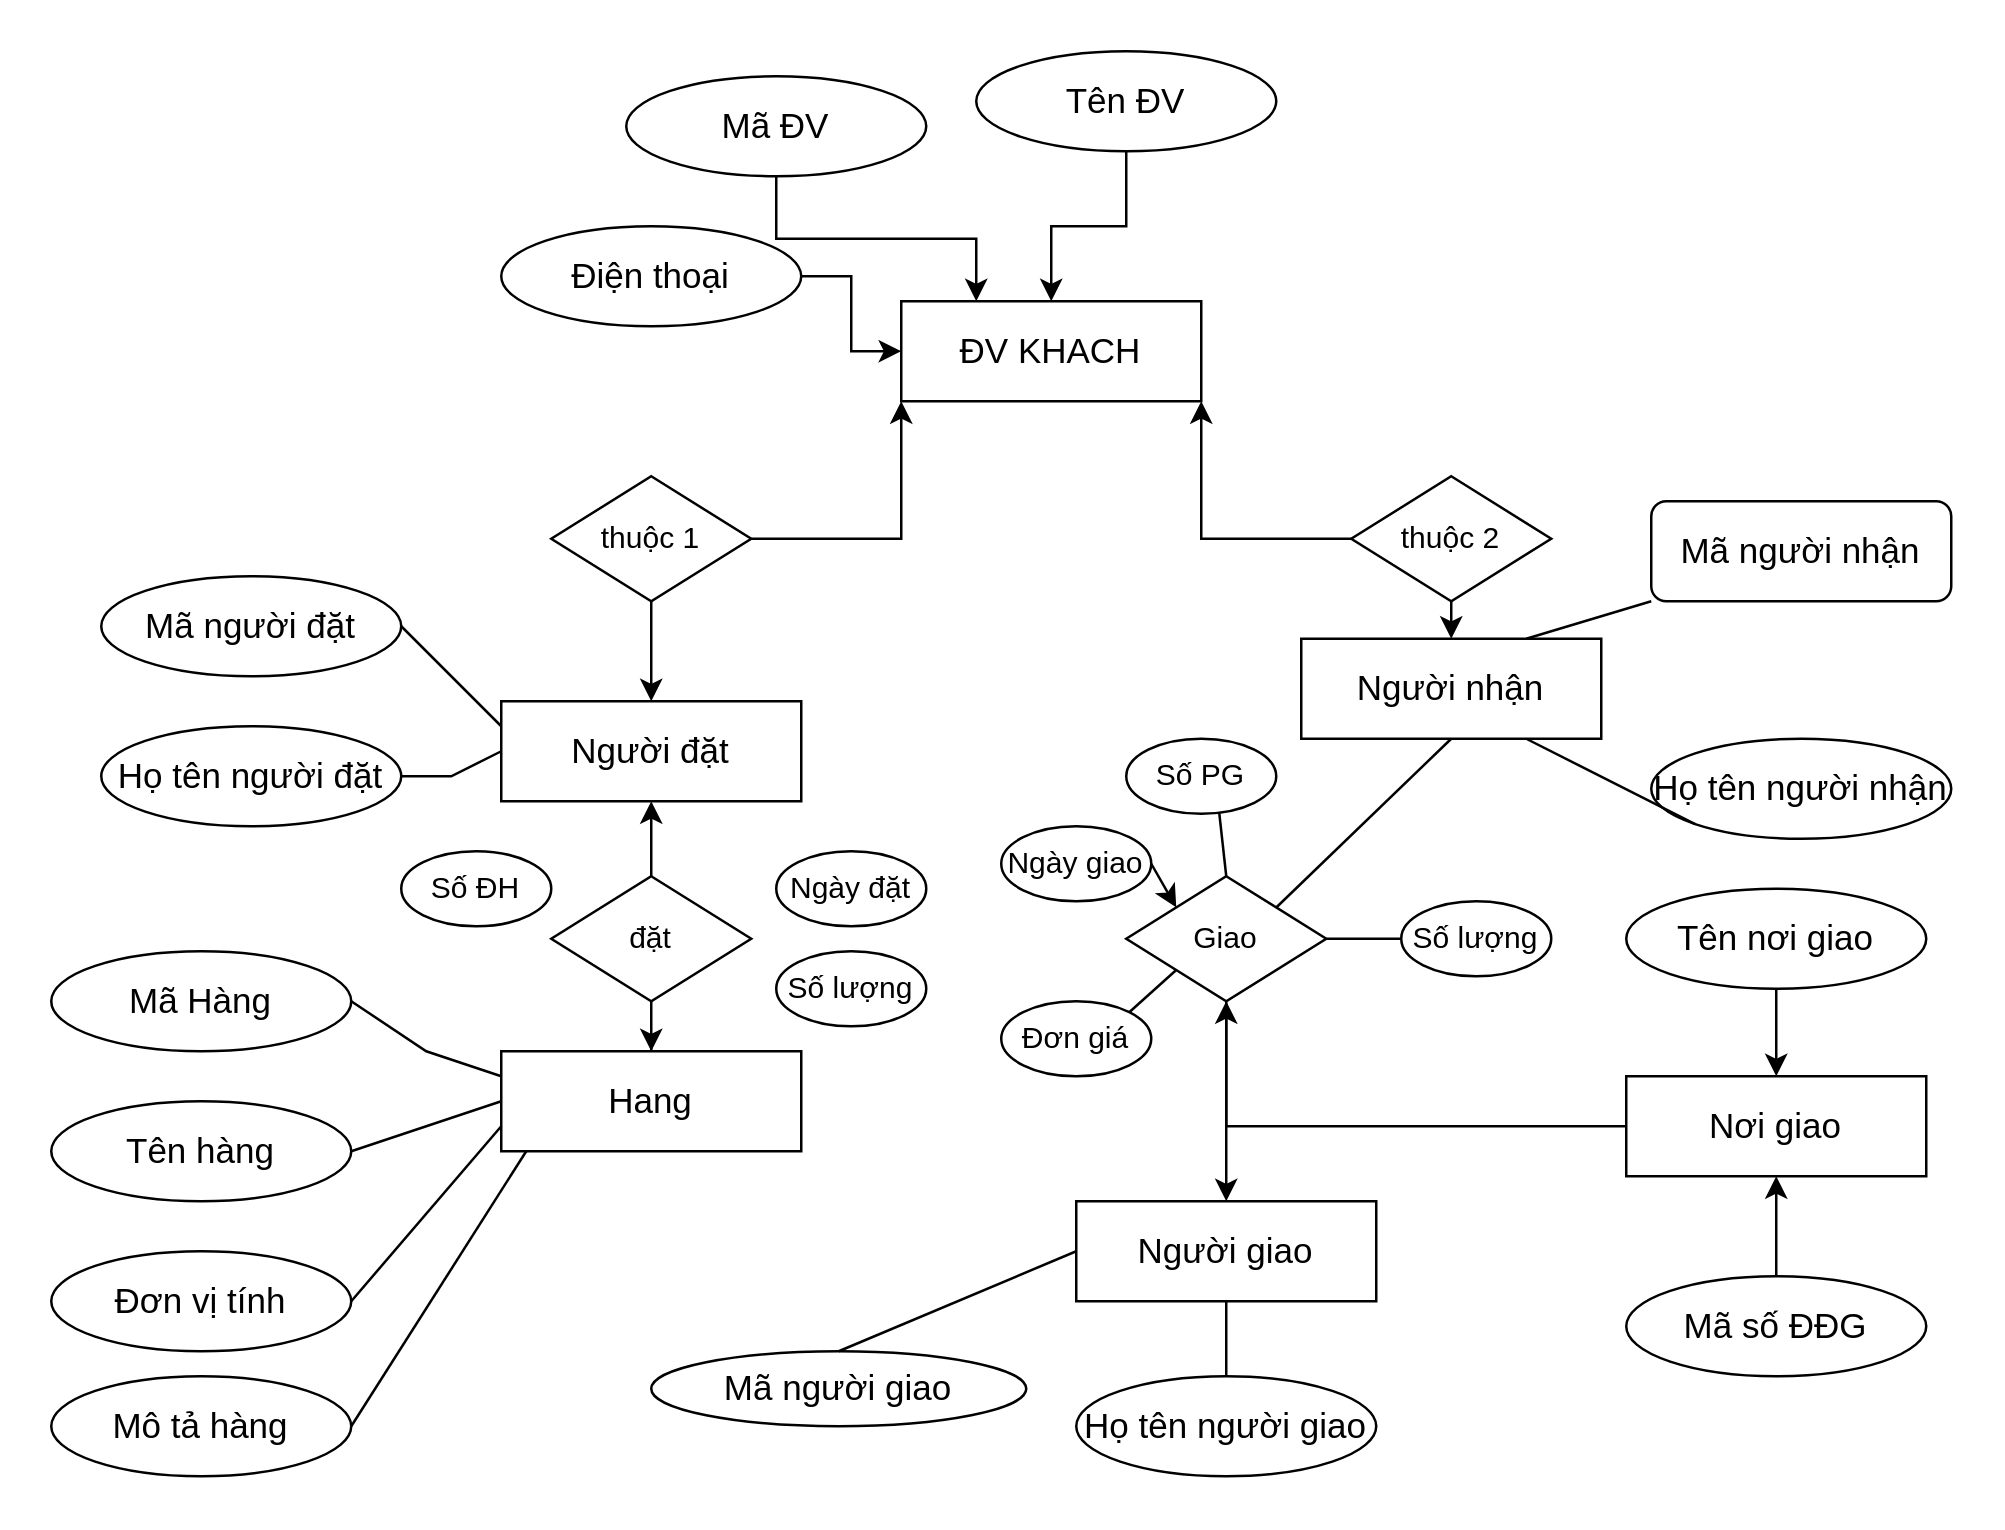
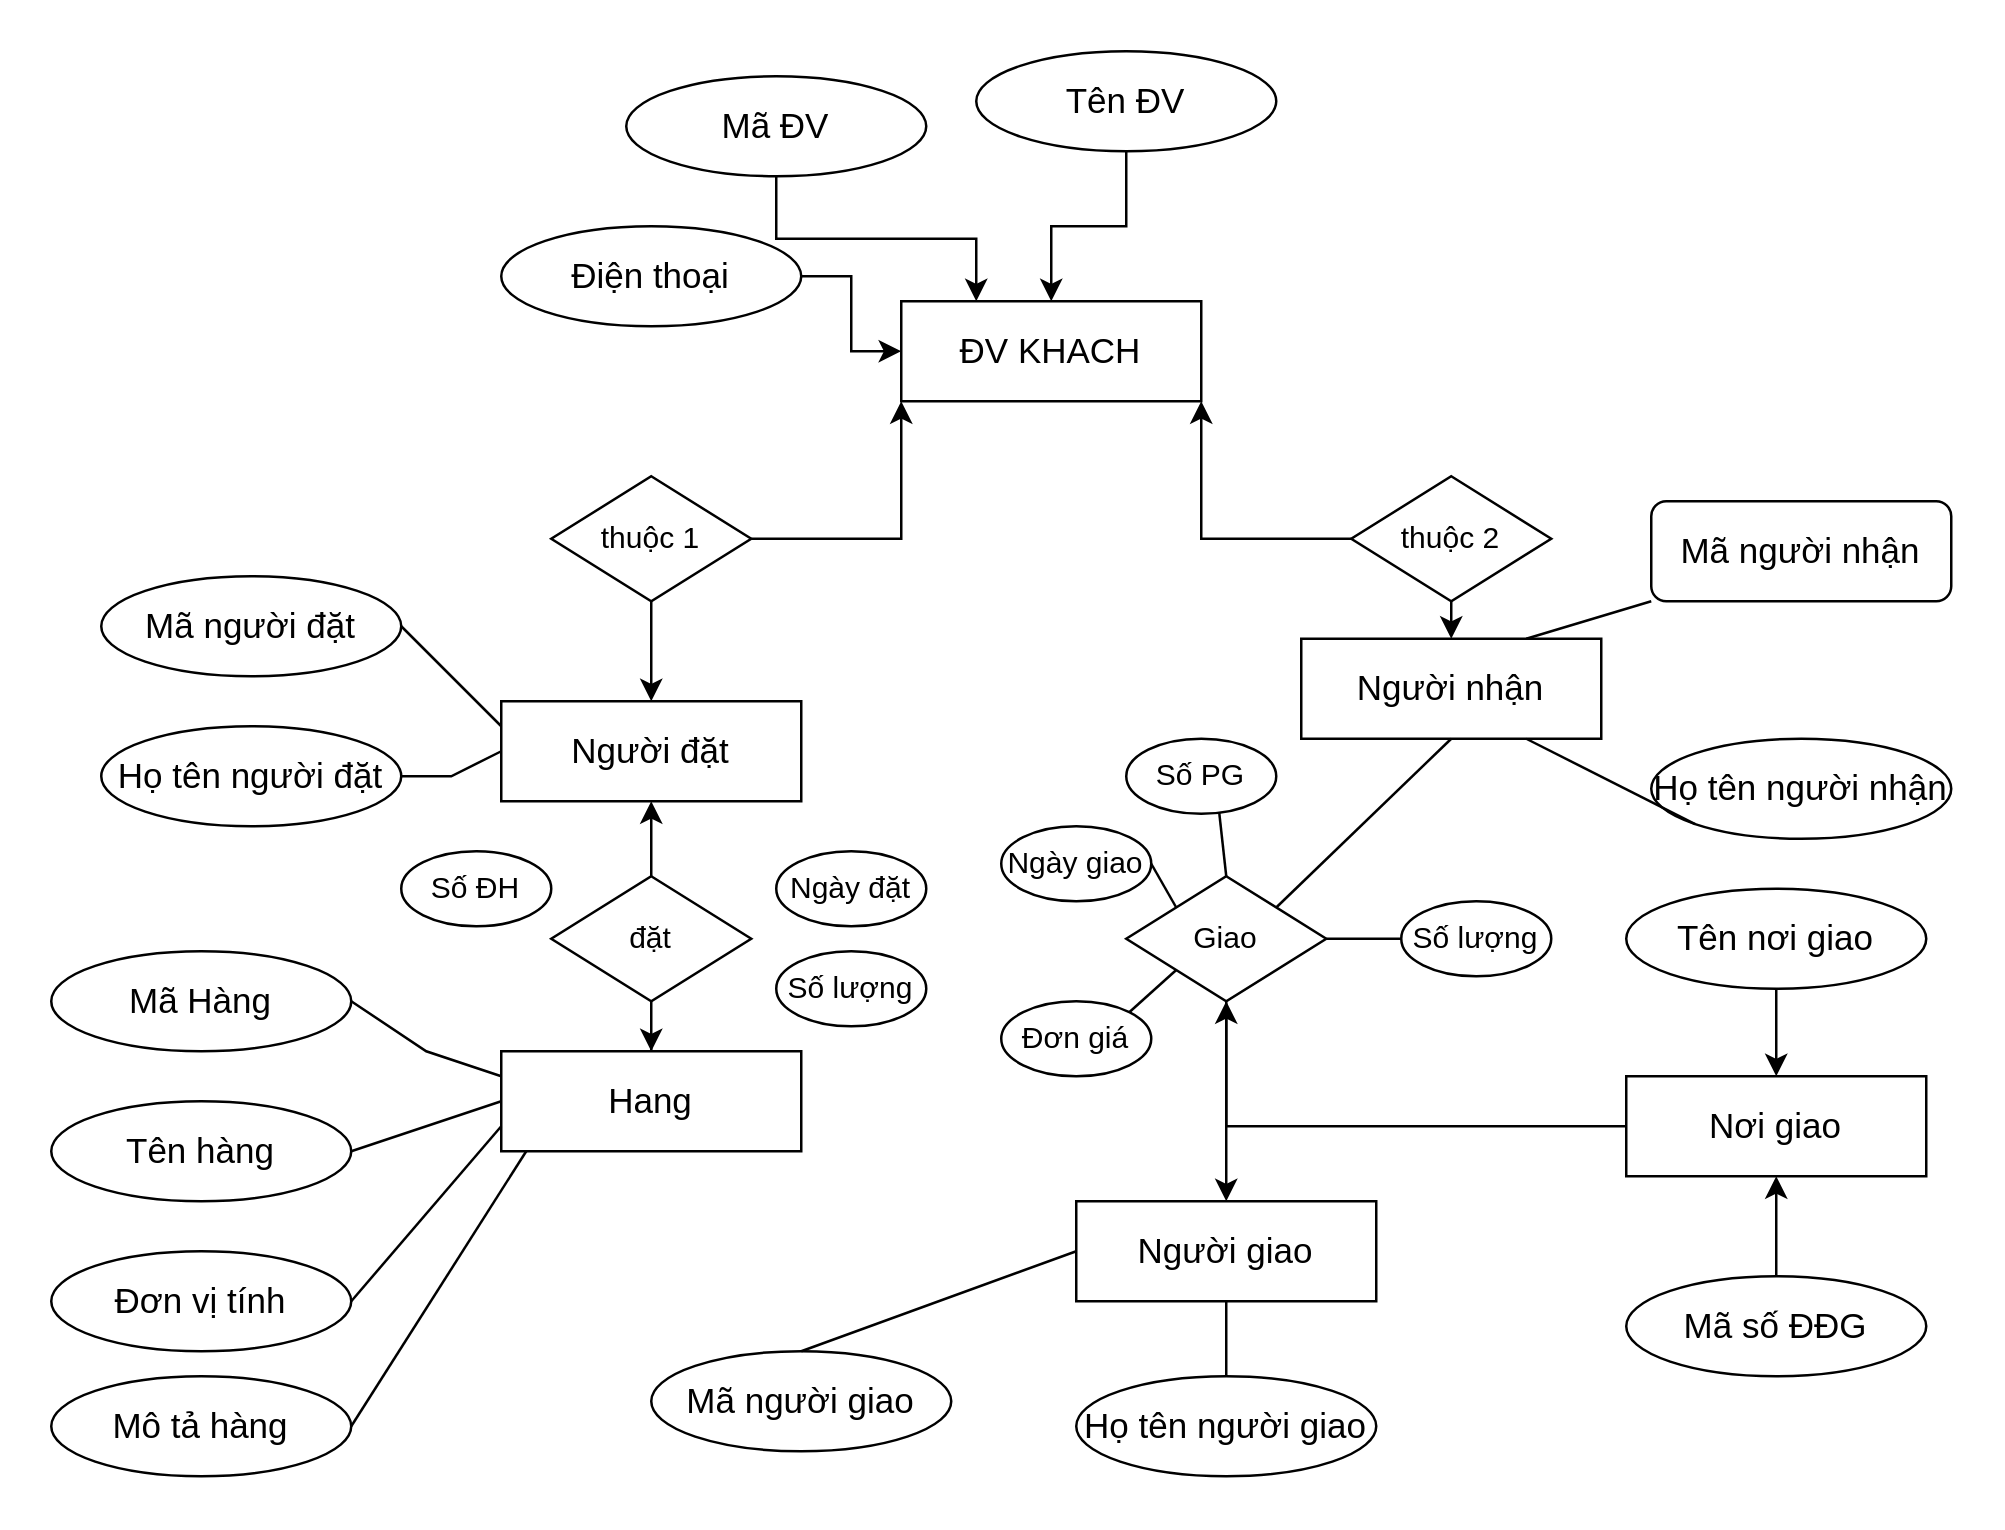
(1167, 892) -> (1171, 898)
(839, 1389) -> (801, 1401)
